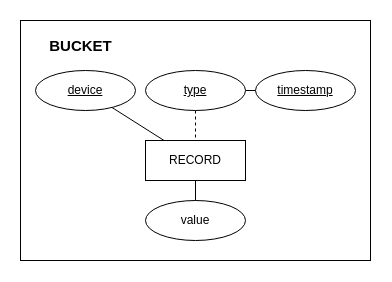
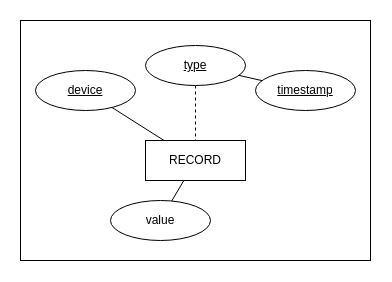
(81, 46) -> none
(196, 91) -> (196, 66)
(196, 221) -> (161, 221)
